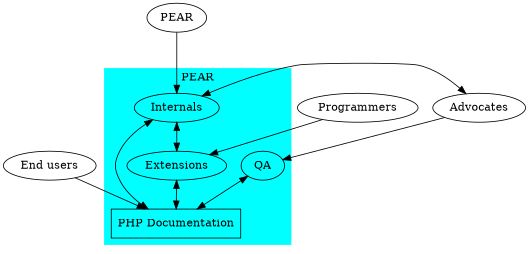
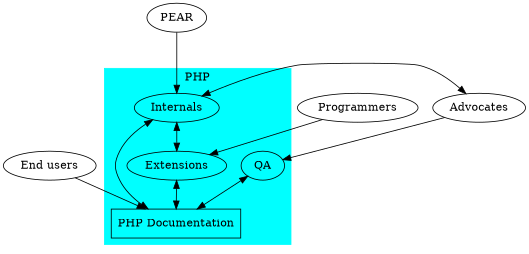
(198, 78) -> (198, 78)
